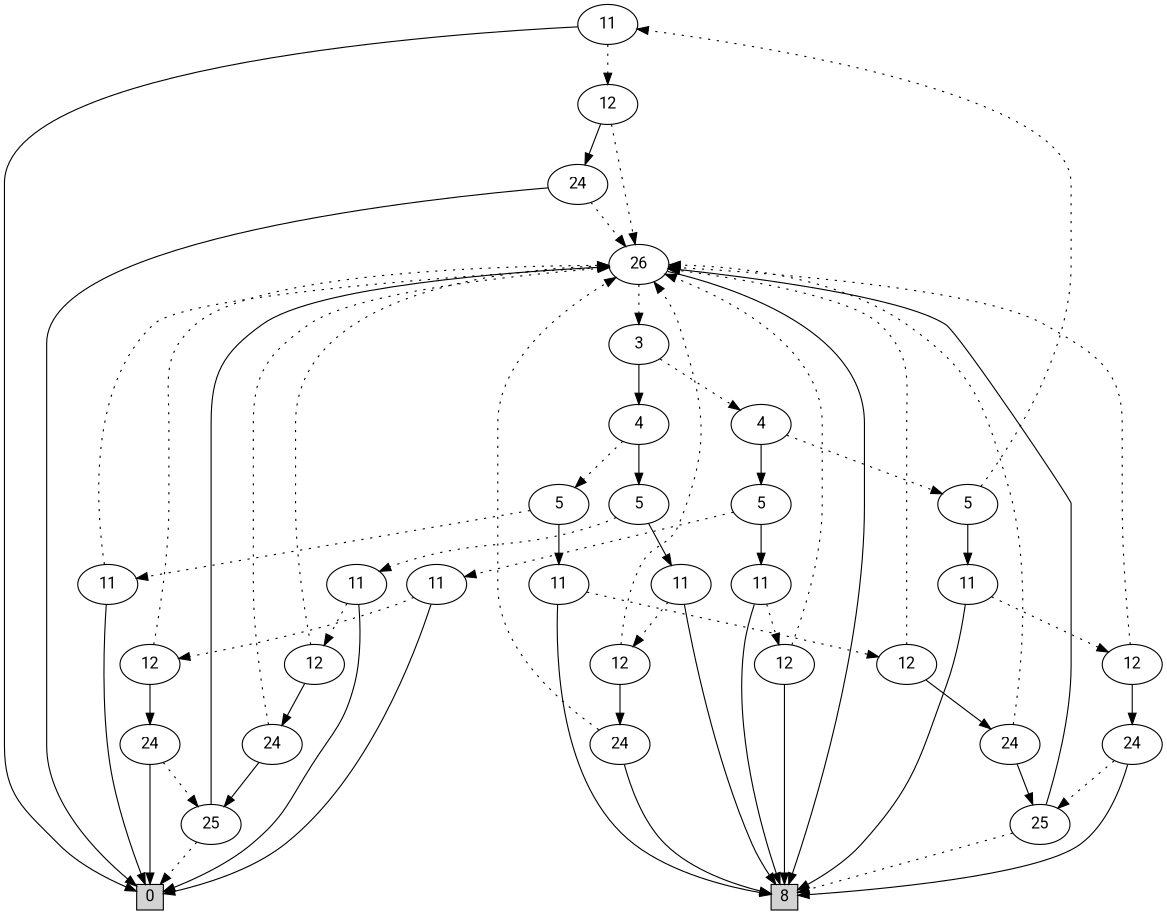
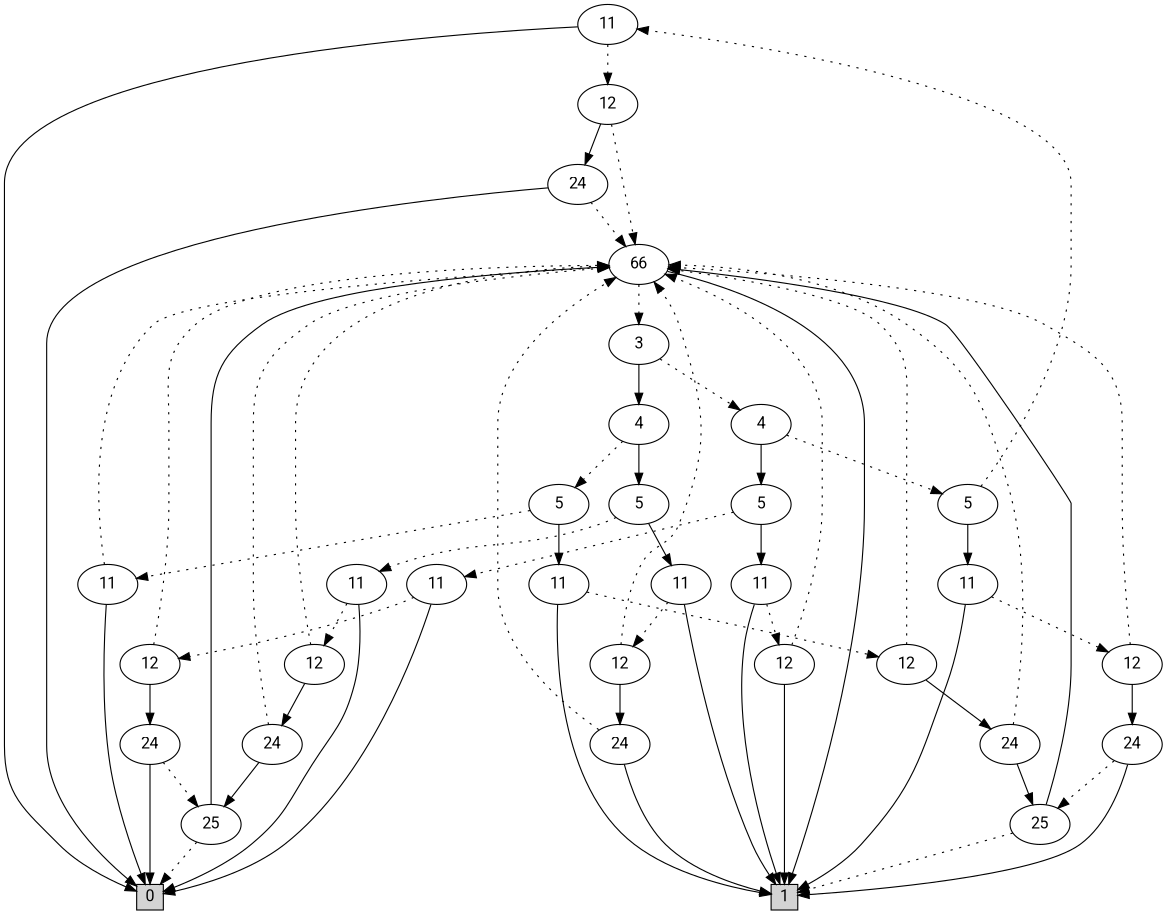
(639, 264) -> (639, 264)
(784, 897) -> (784, 897)
